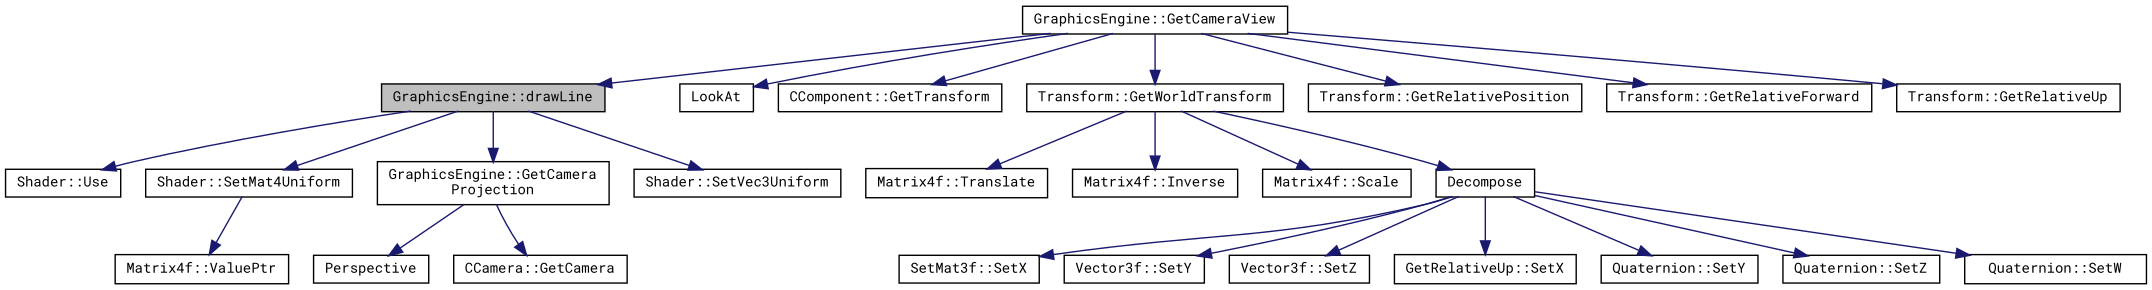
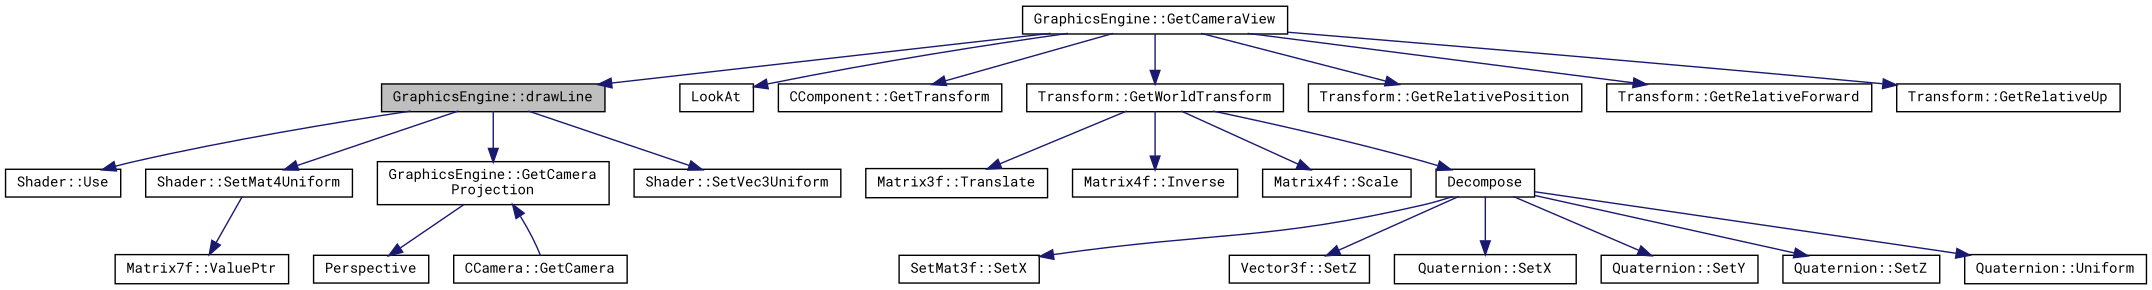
(957, 183) -> (957, 183)
(507, 225) -> (531, 236)
(202, 269) -> (202, 269)
(1134, 269) -> none
(1485, 269) -> (1485, 269)
(2056, 269) -> (2056, 269)
